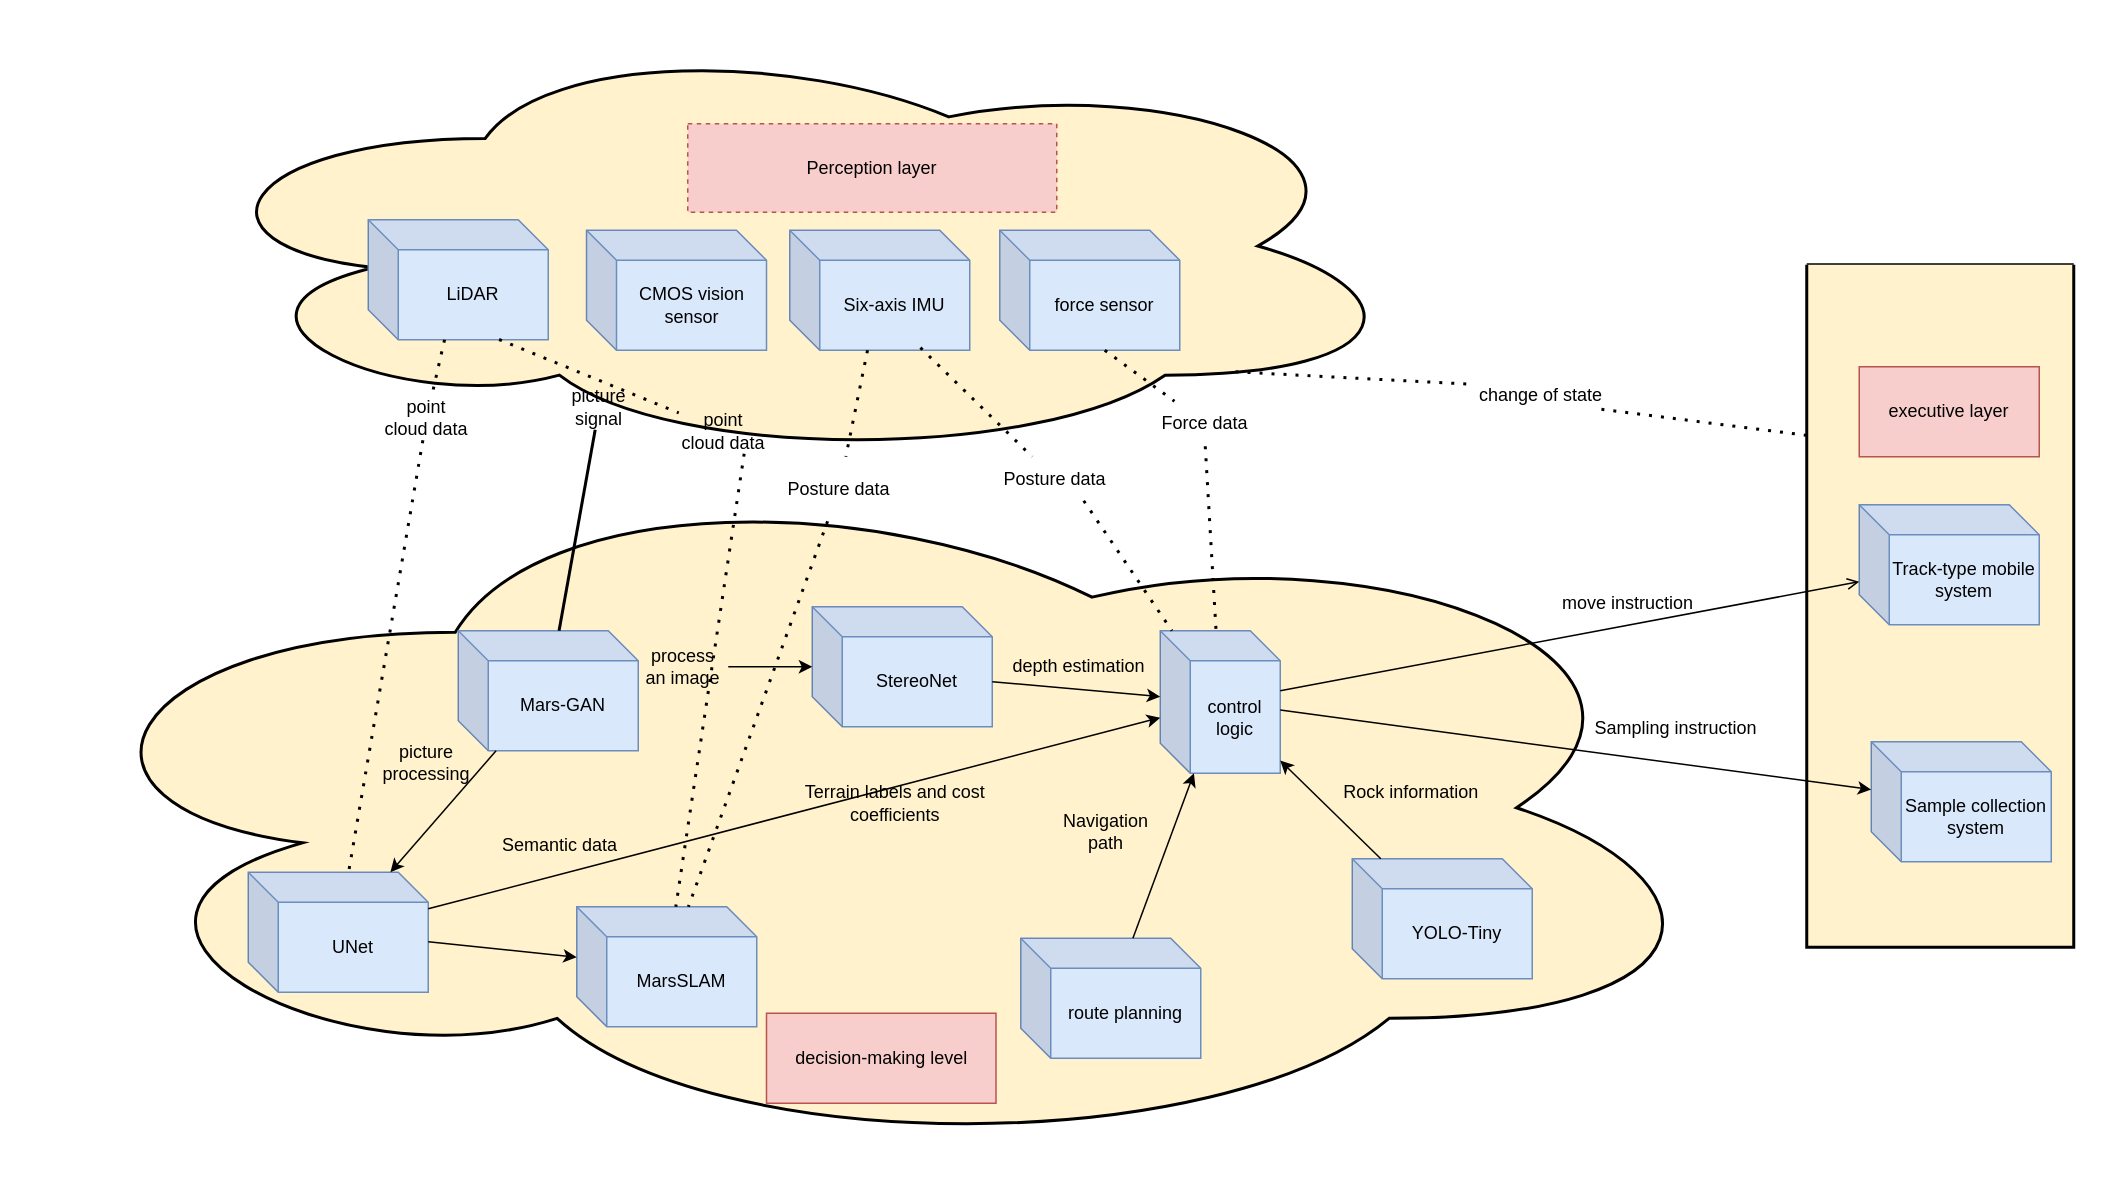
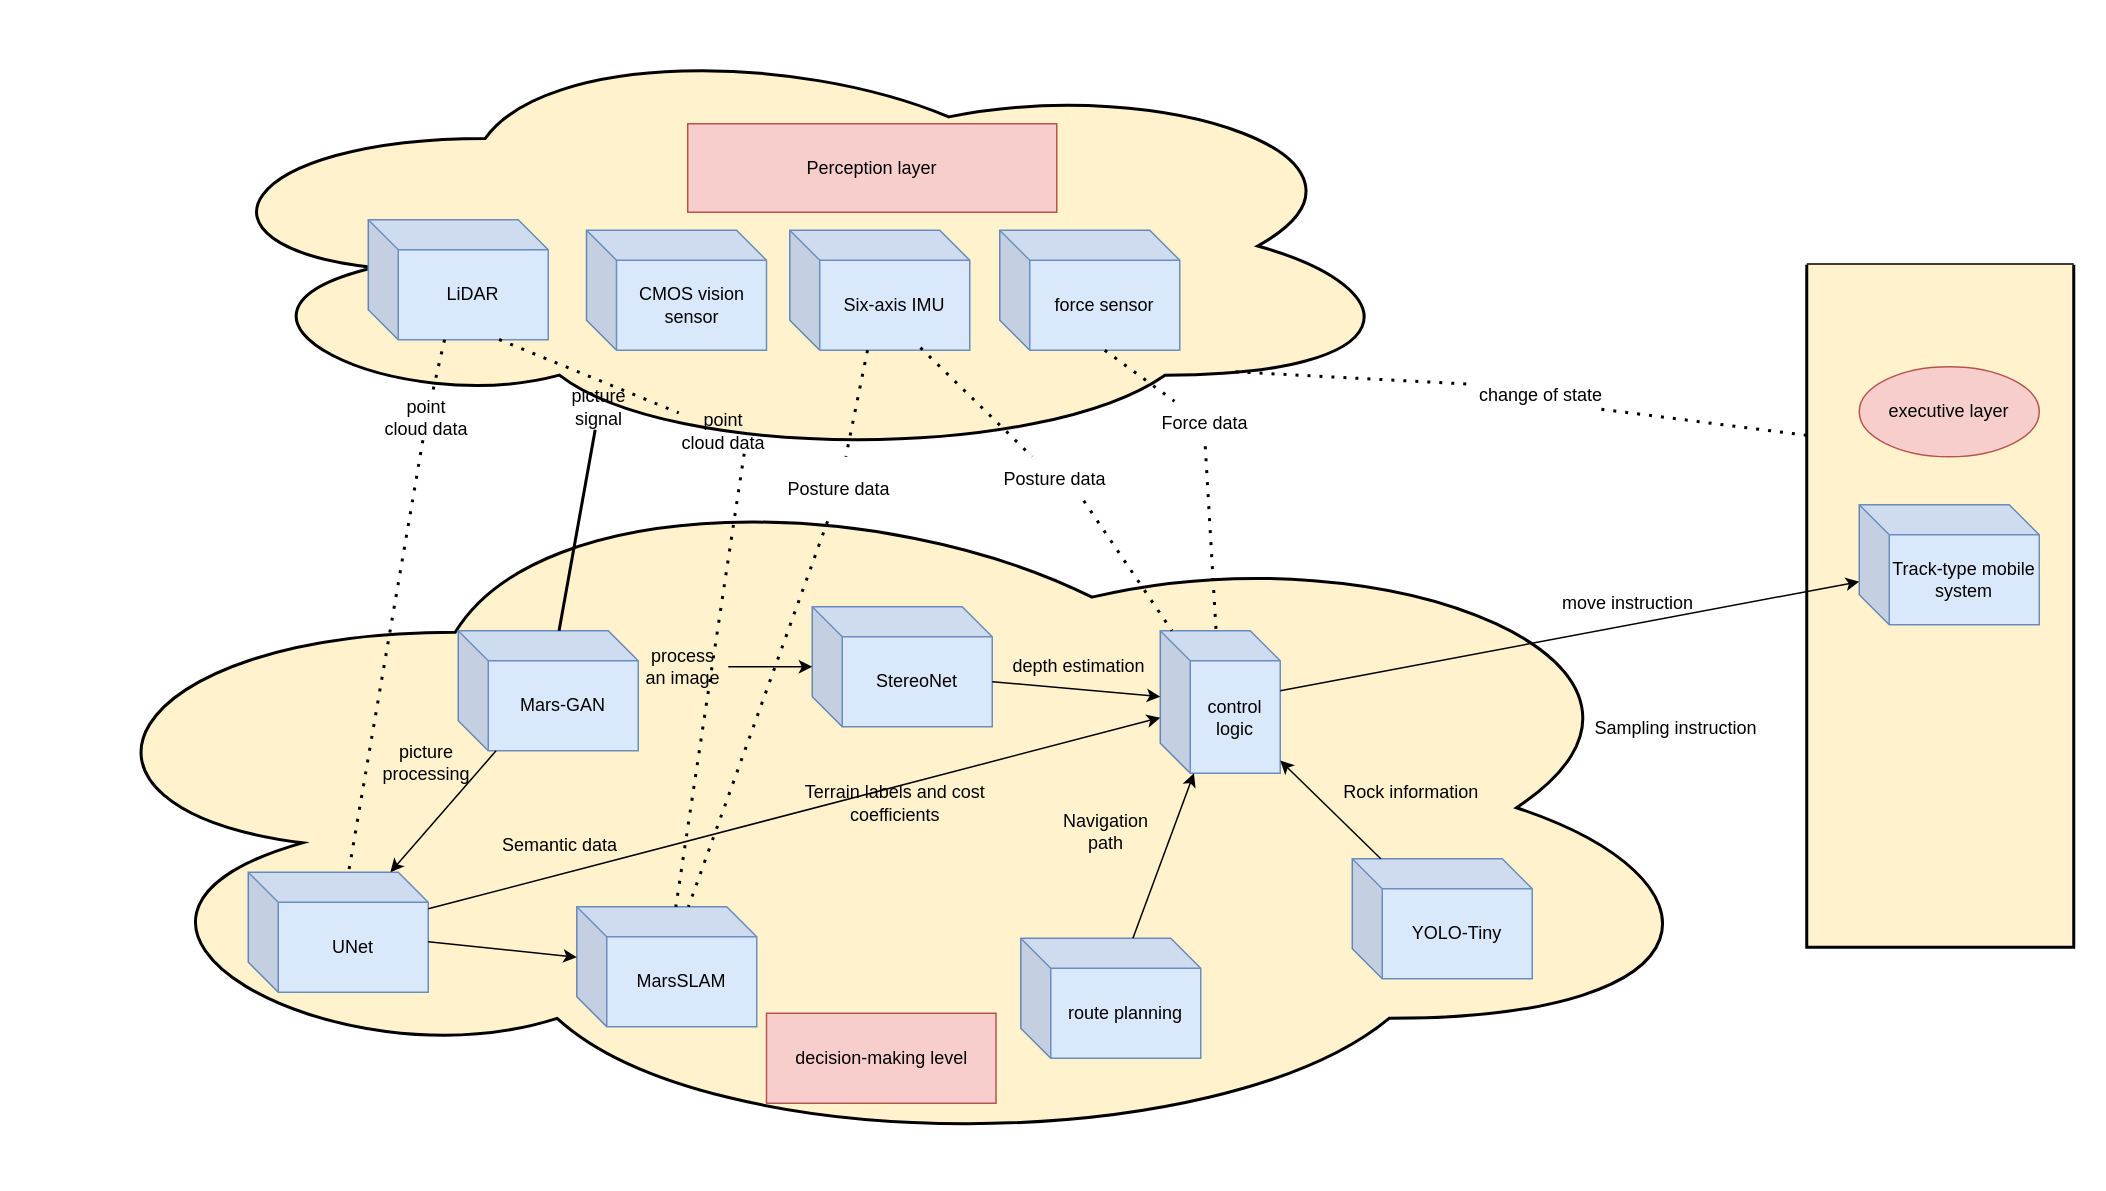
(872, 168) -> (872, 168)
(1949, 412) -> (1949, 412)
(1850, 583) -> (1848, 584)
(1571, 749) -> none
(1961, 802) -> none
